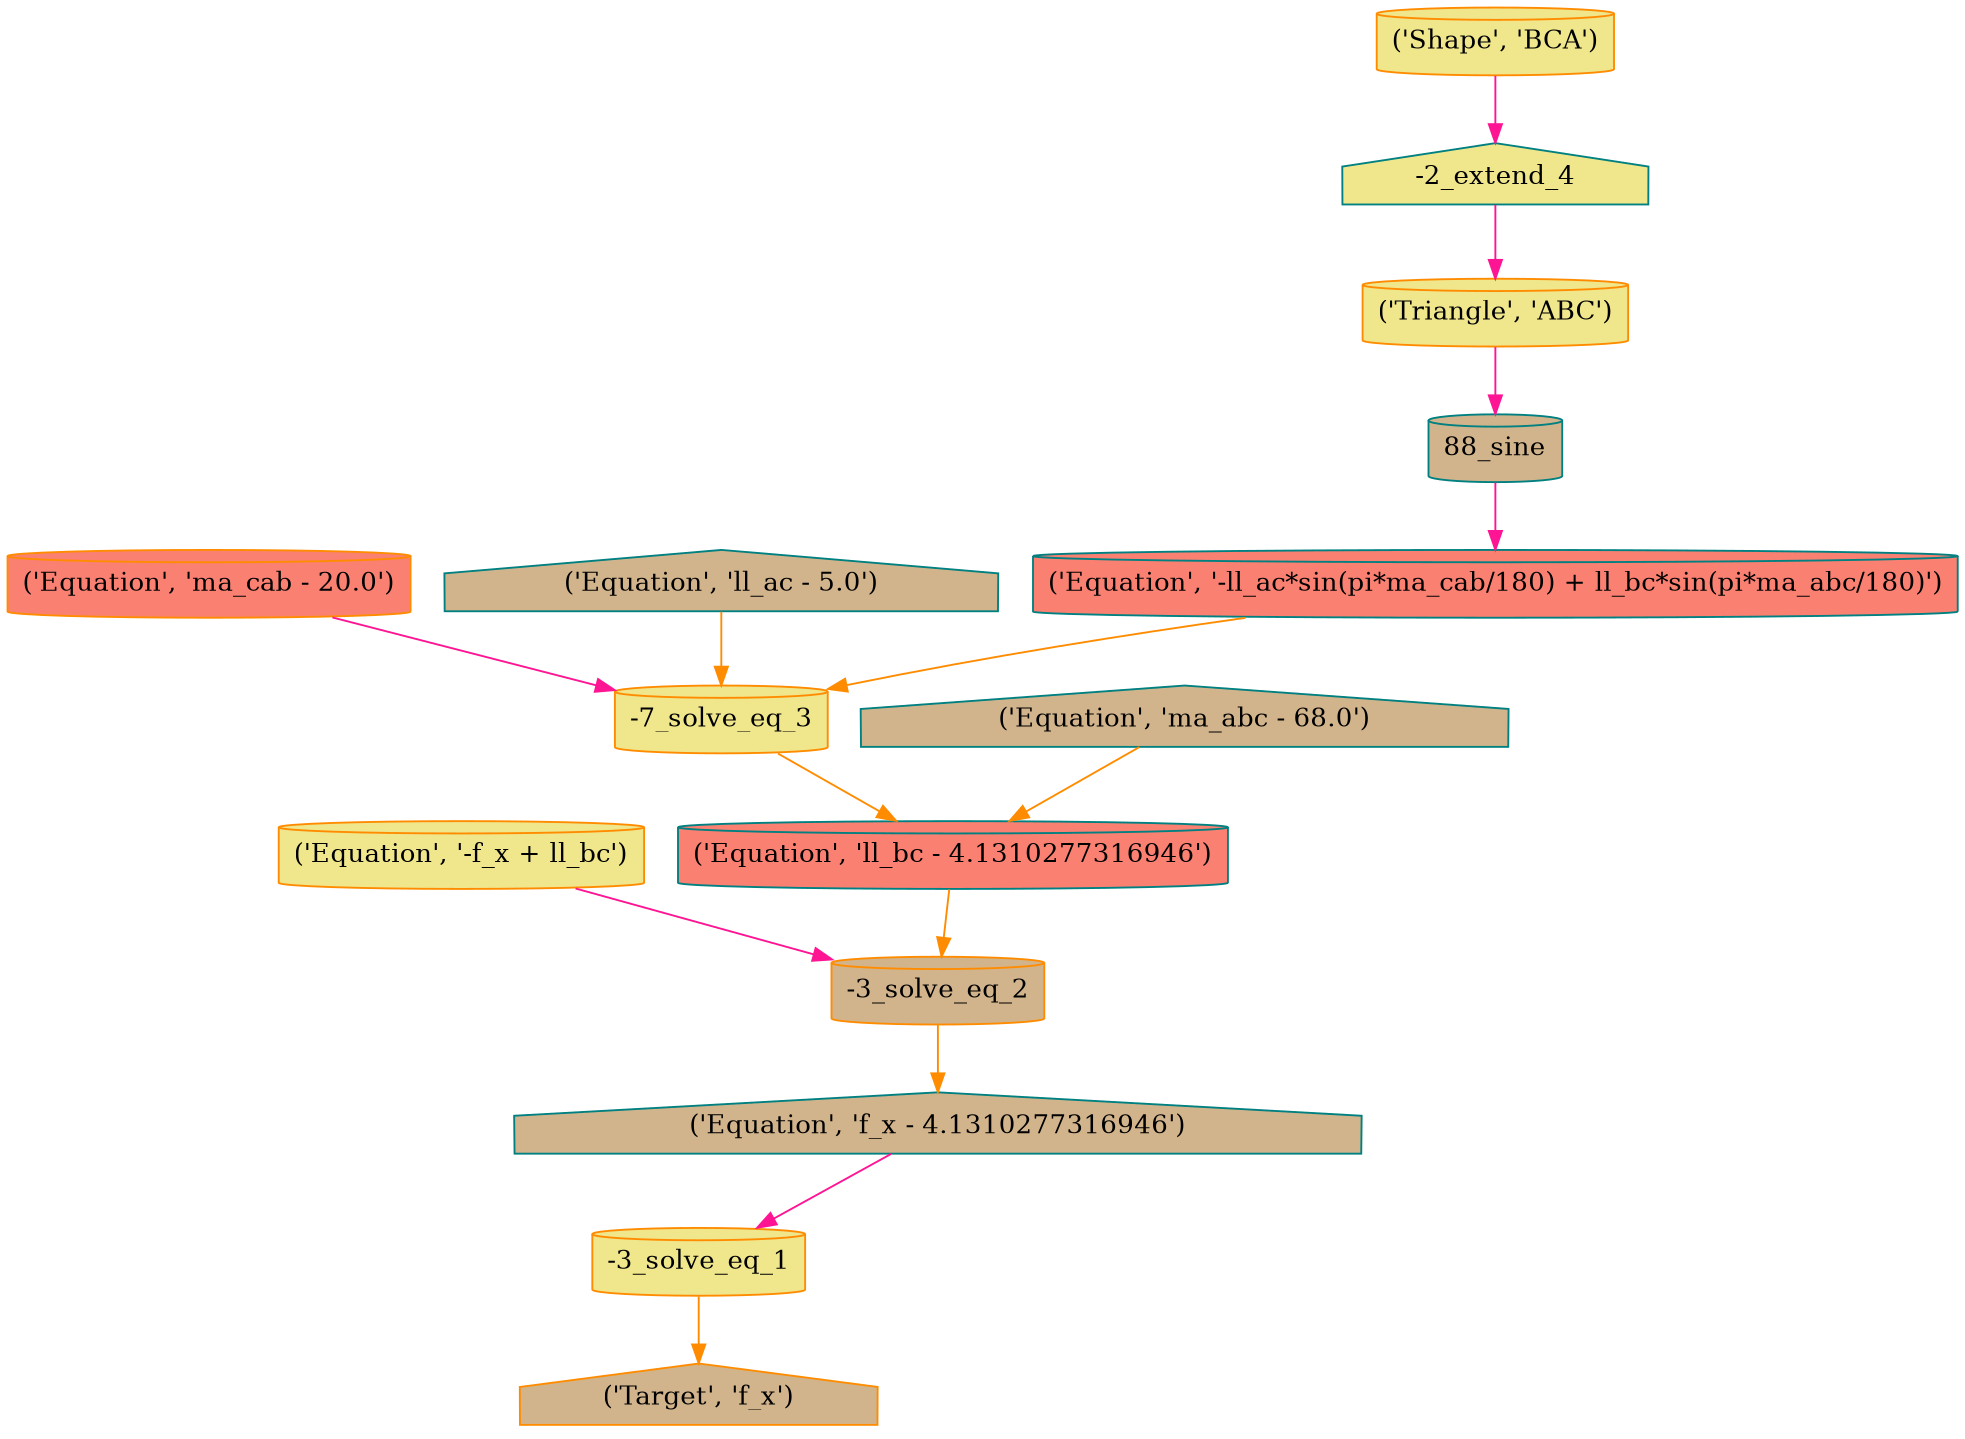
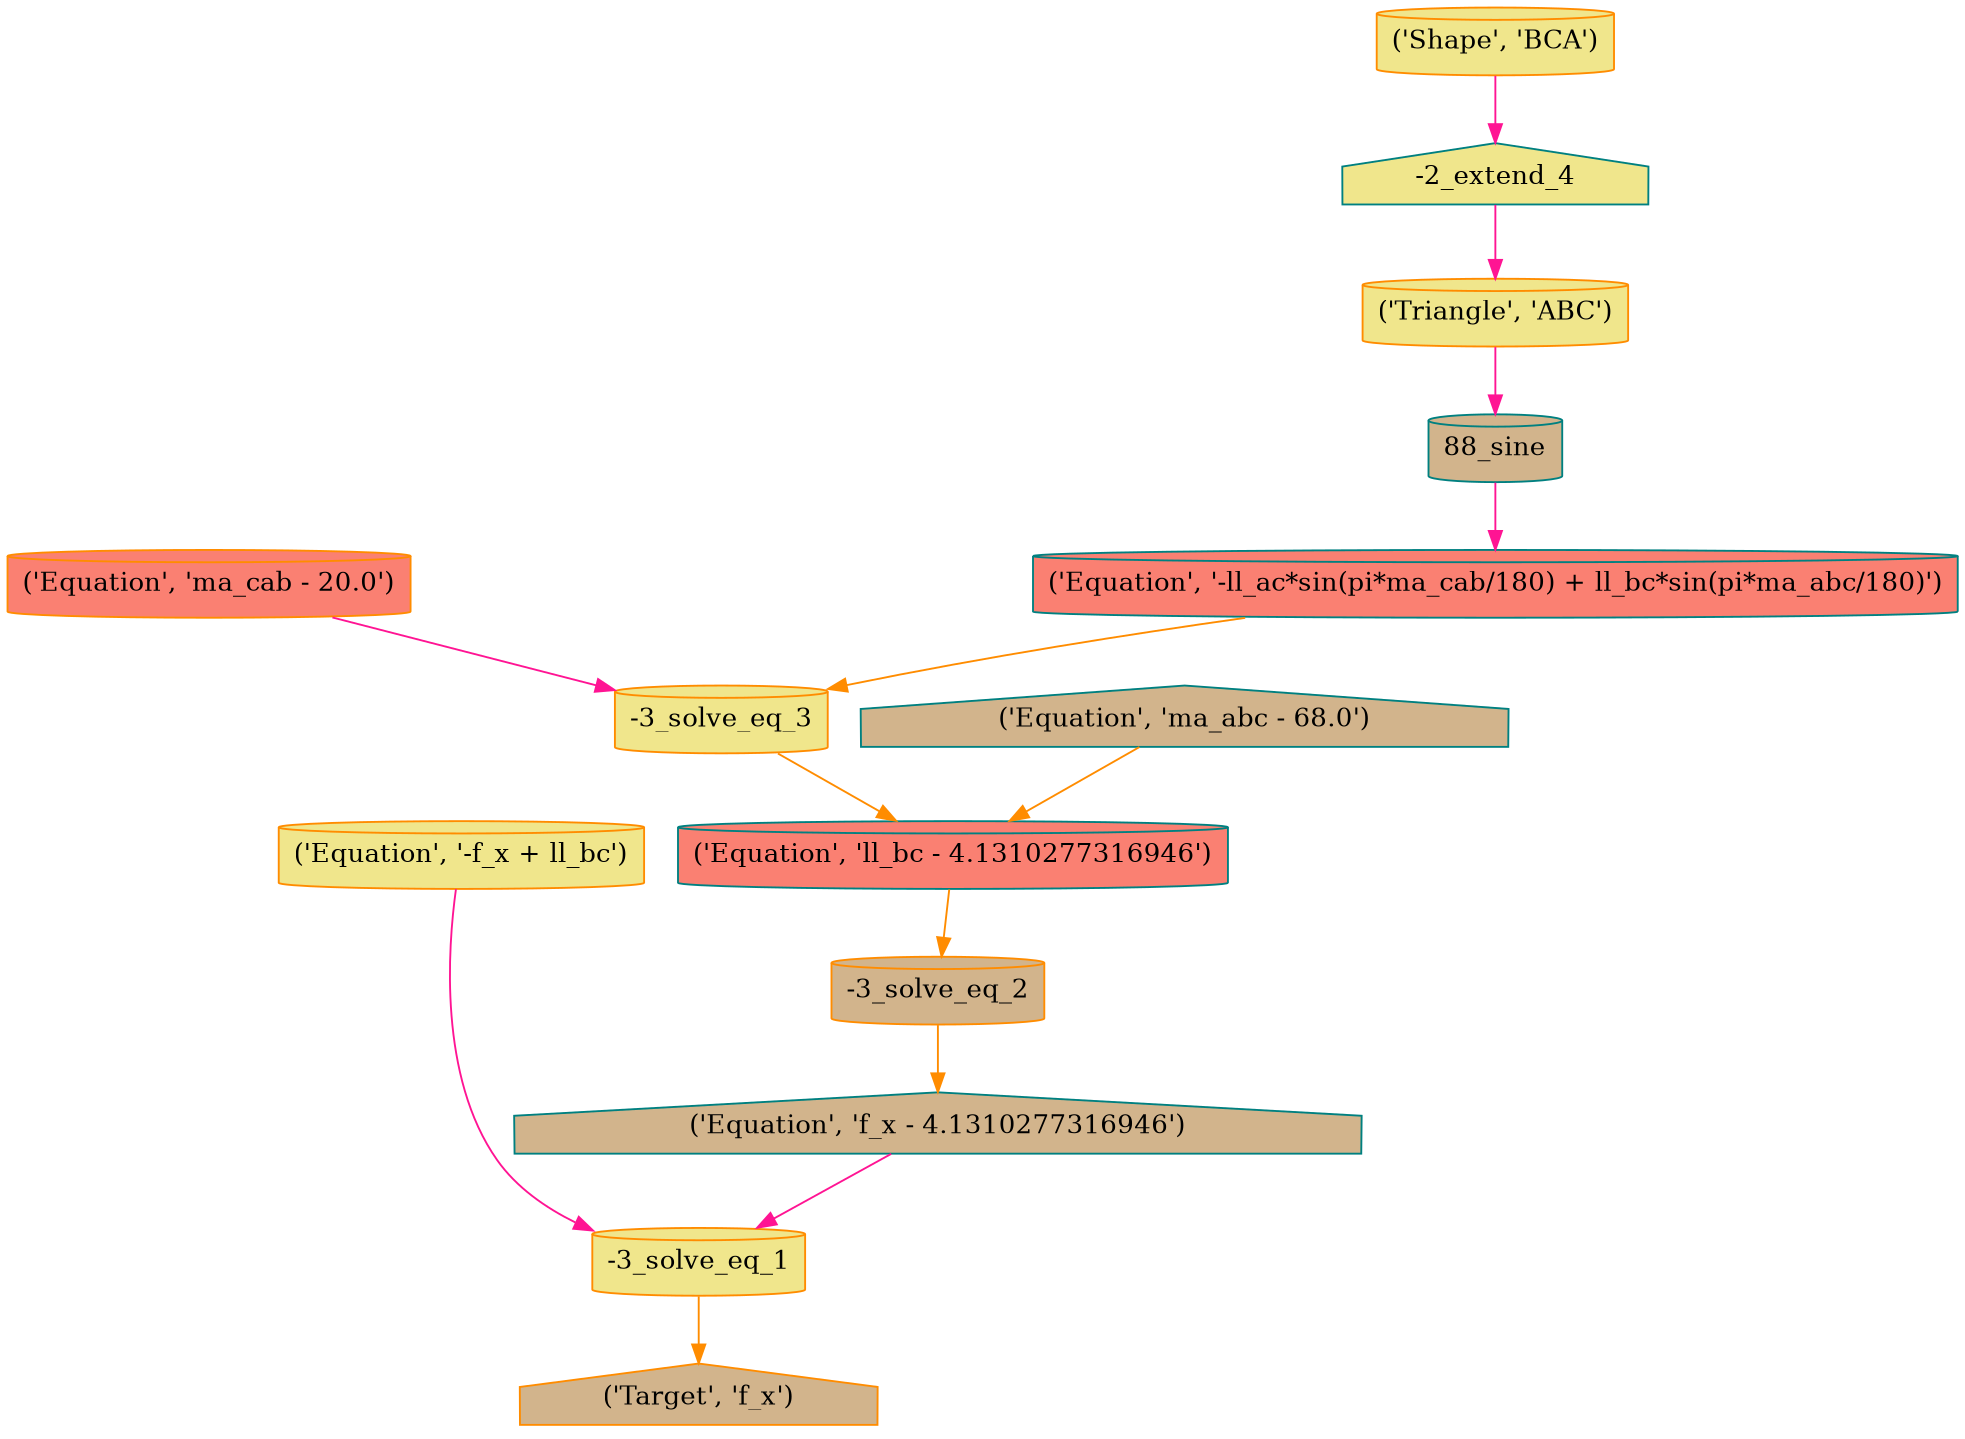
(721, 584) -> none
(721, 719) -> (721, 719)
(695, 921) -> (462, 1078)
